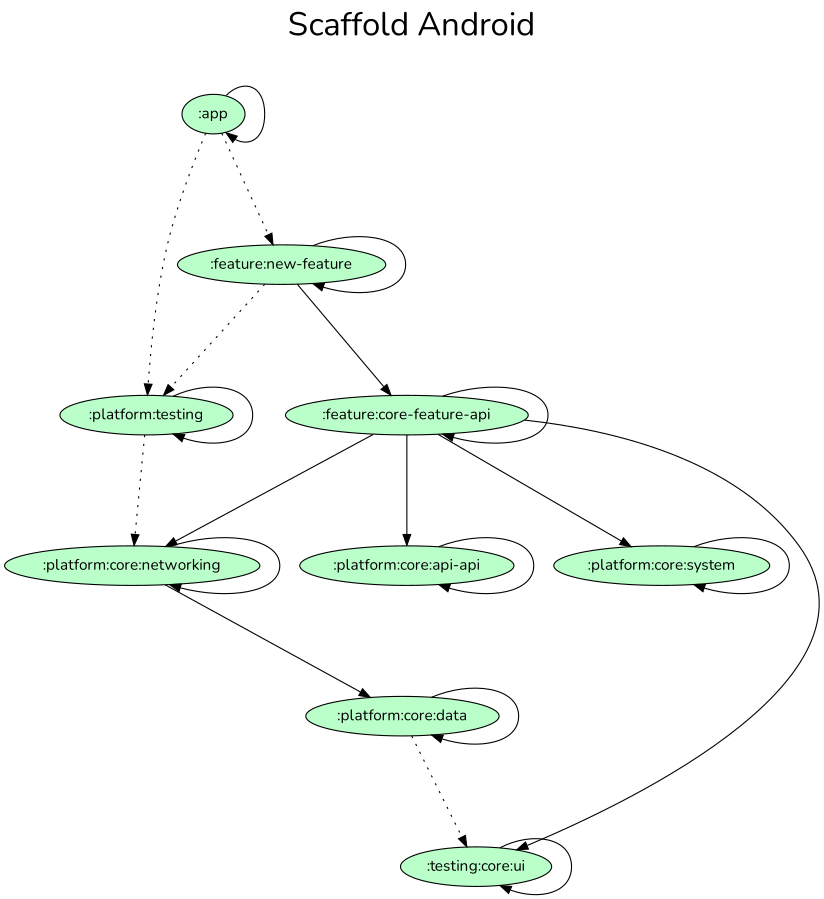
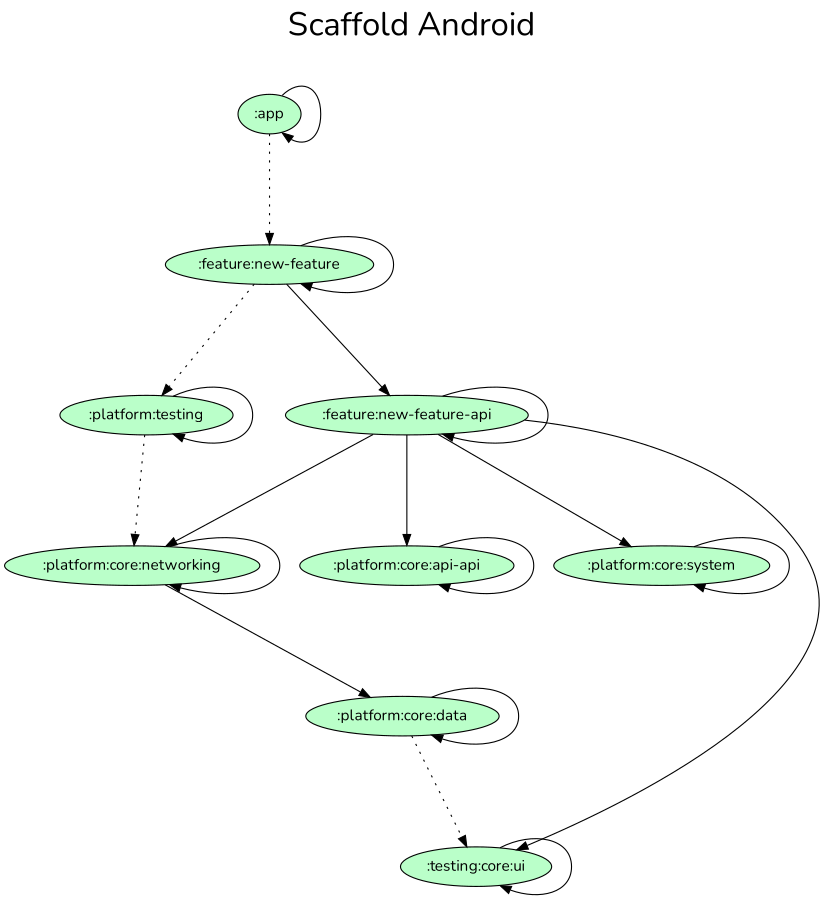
(165, 256) -> none
(407, 415) -> (407, 415)
